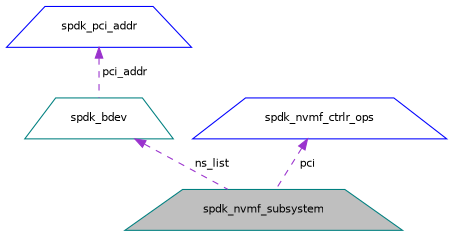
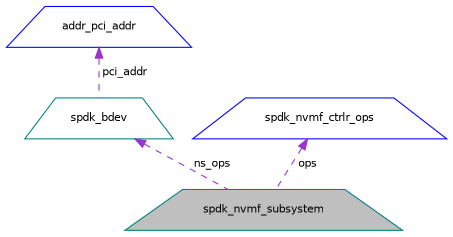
(99, 27) -> (99, 27)
(210, 164) -> (210, 164)
(306, 164) -> (306, 164)
